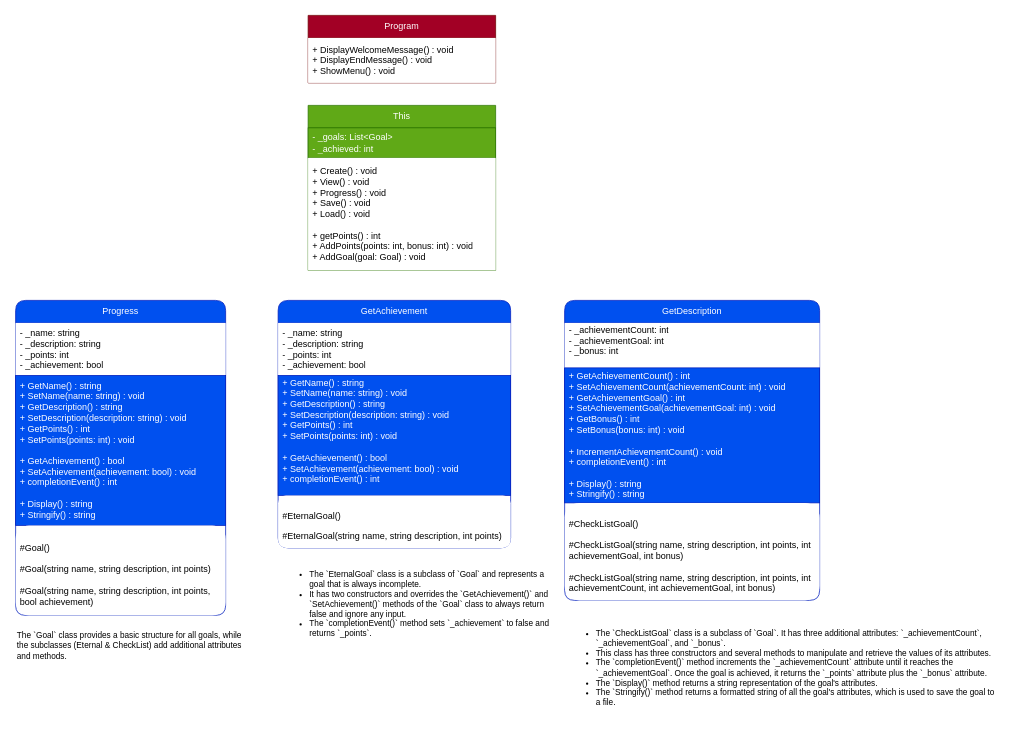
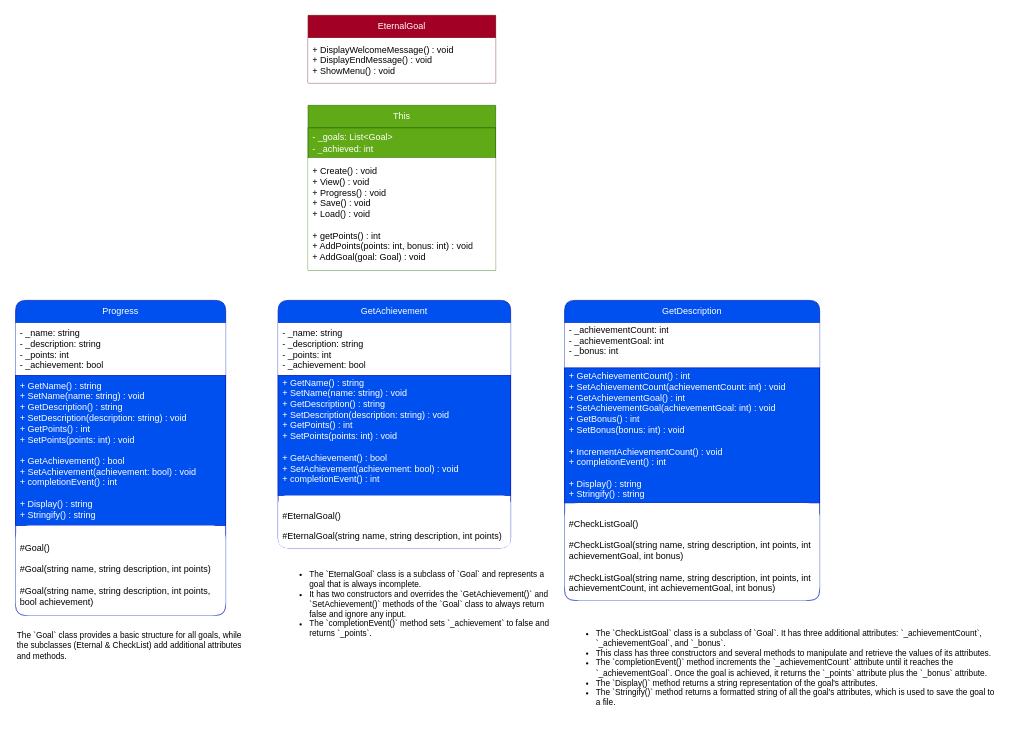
(402, 27) -> (402, 27)
